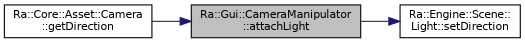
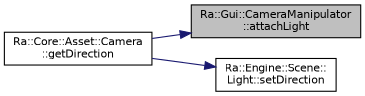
(375, 21) -> (178, 62)
